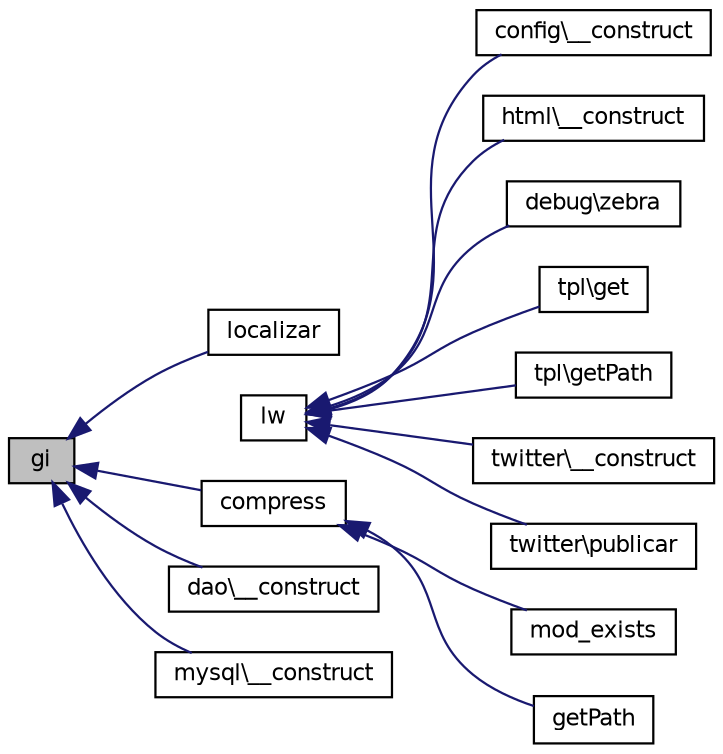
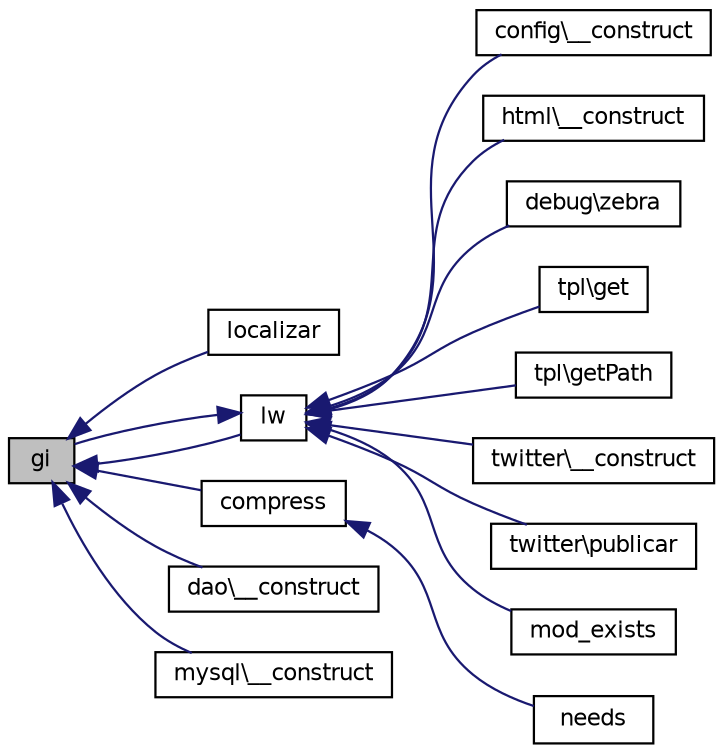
none -> (146, 426)
none -> (170, 452)
(443, 574) -> (428, 513)
(594, 720) -> (594, 720)
